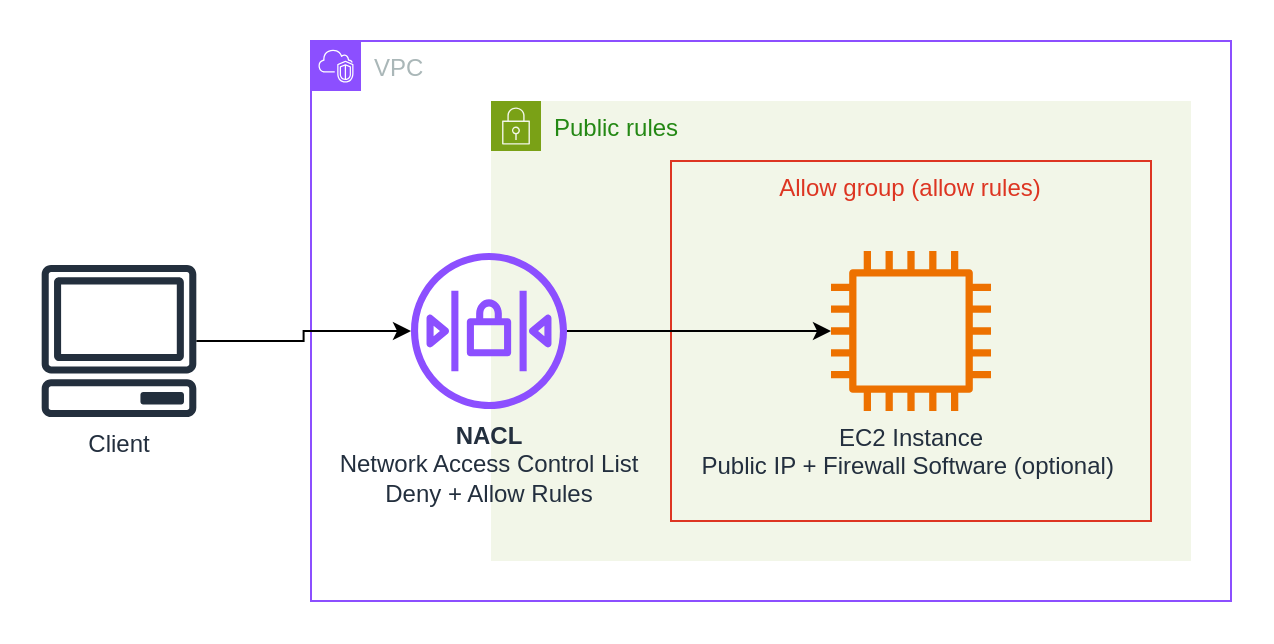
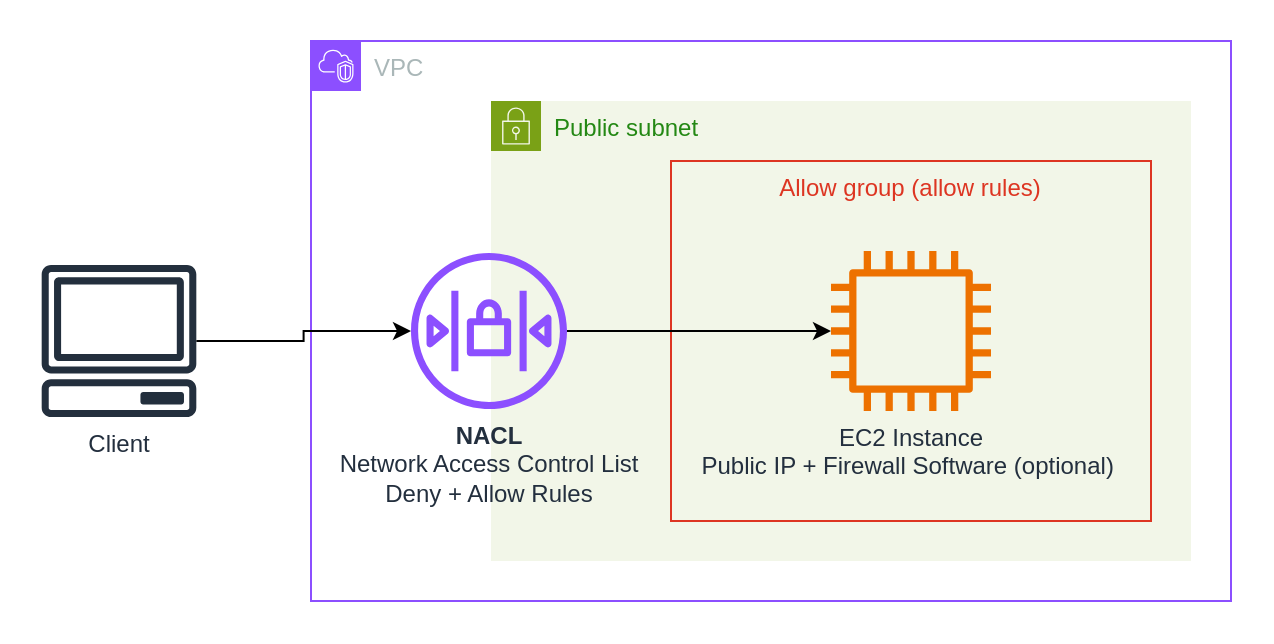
(623, 129) -> (633, 129)
